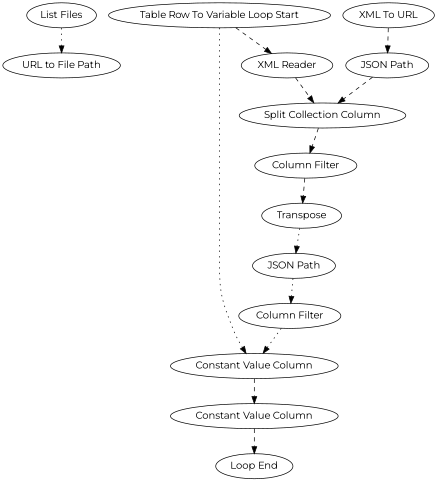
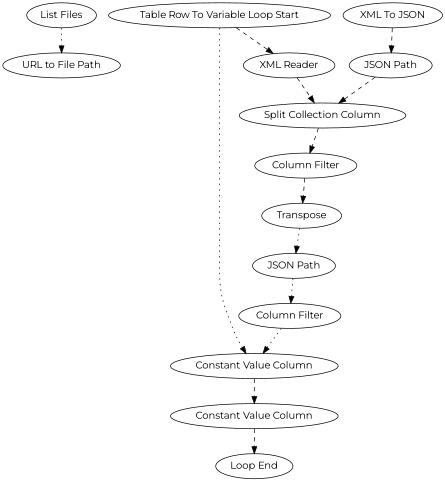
(389, 15) -> (393, 15)
